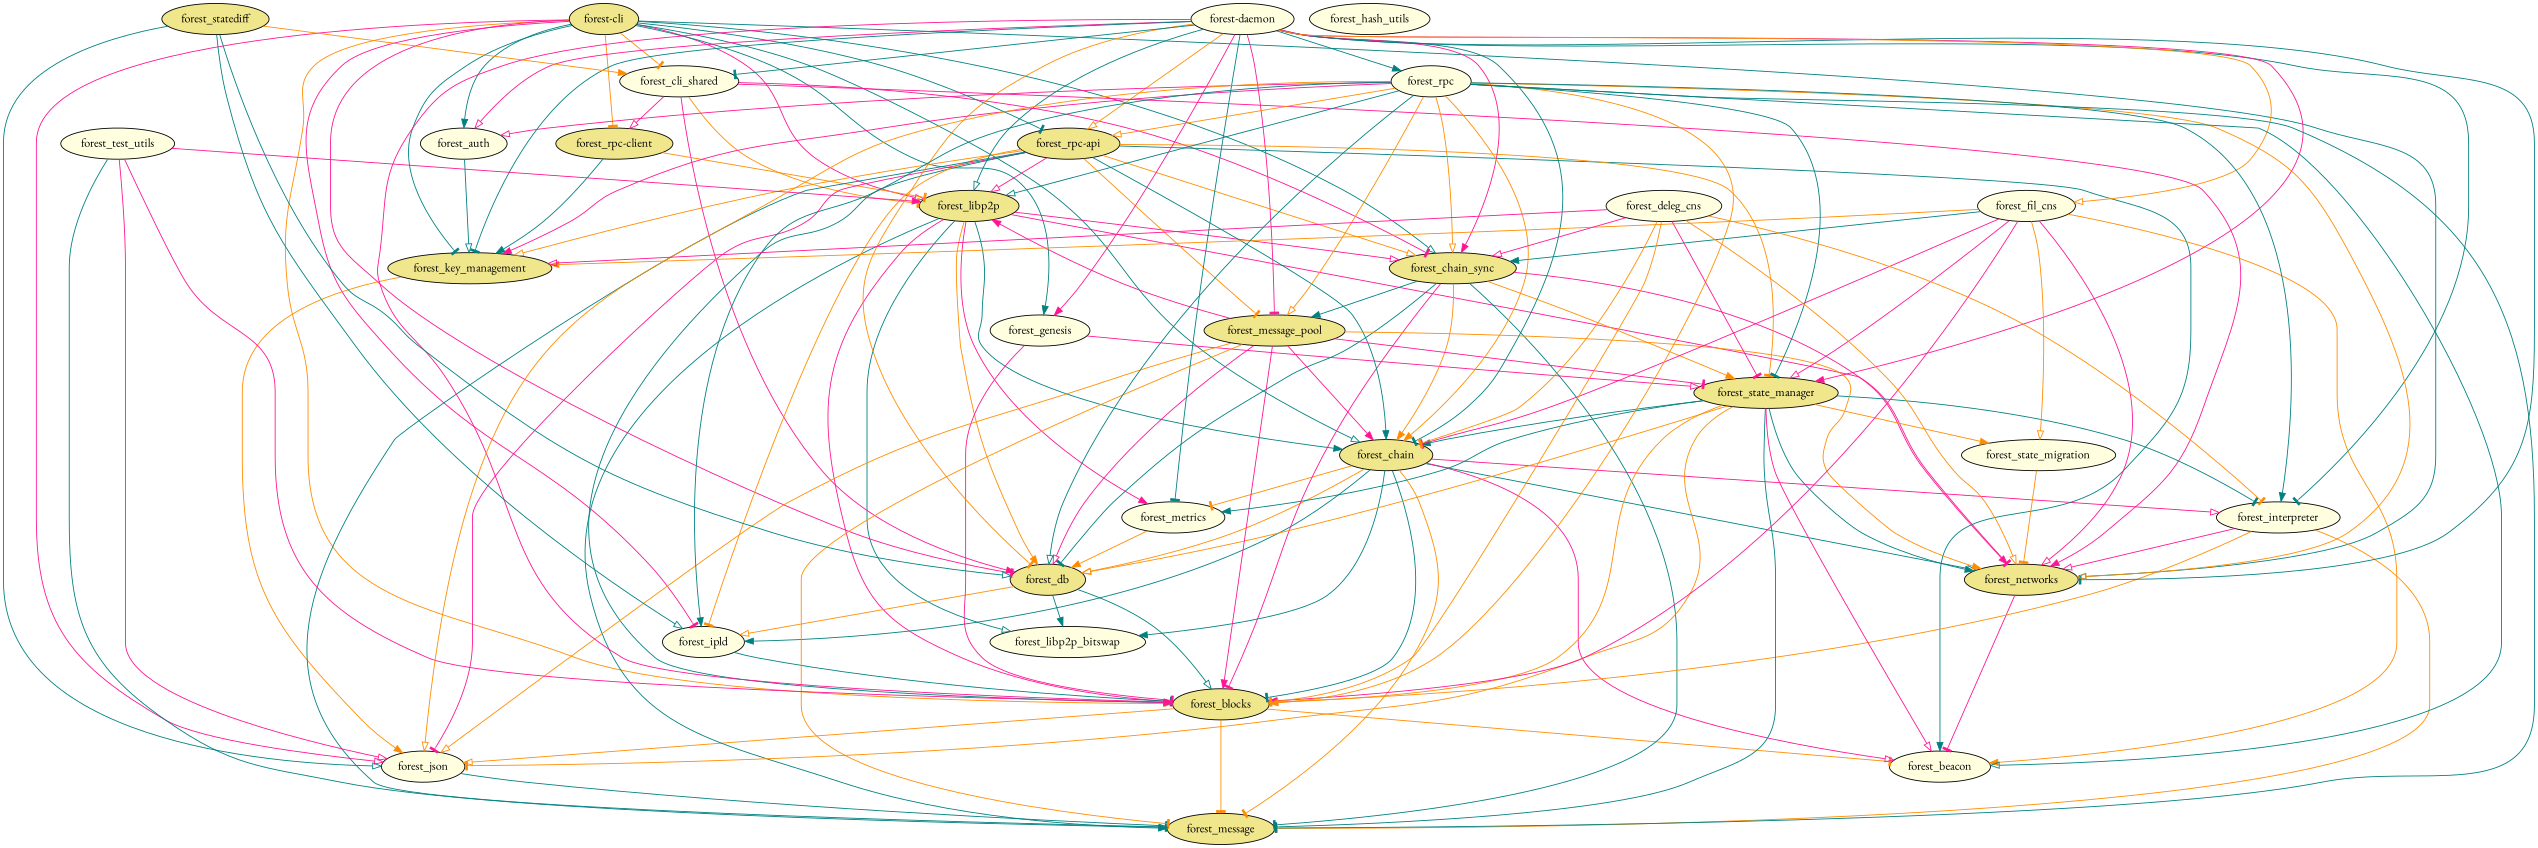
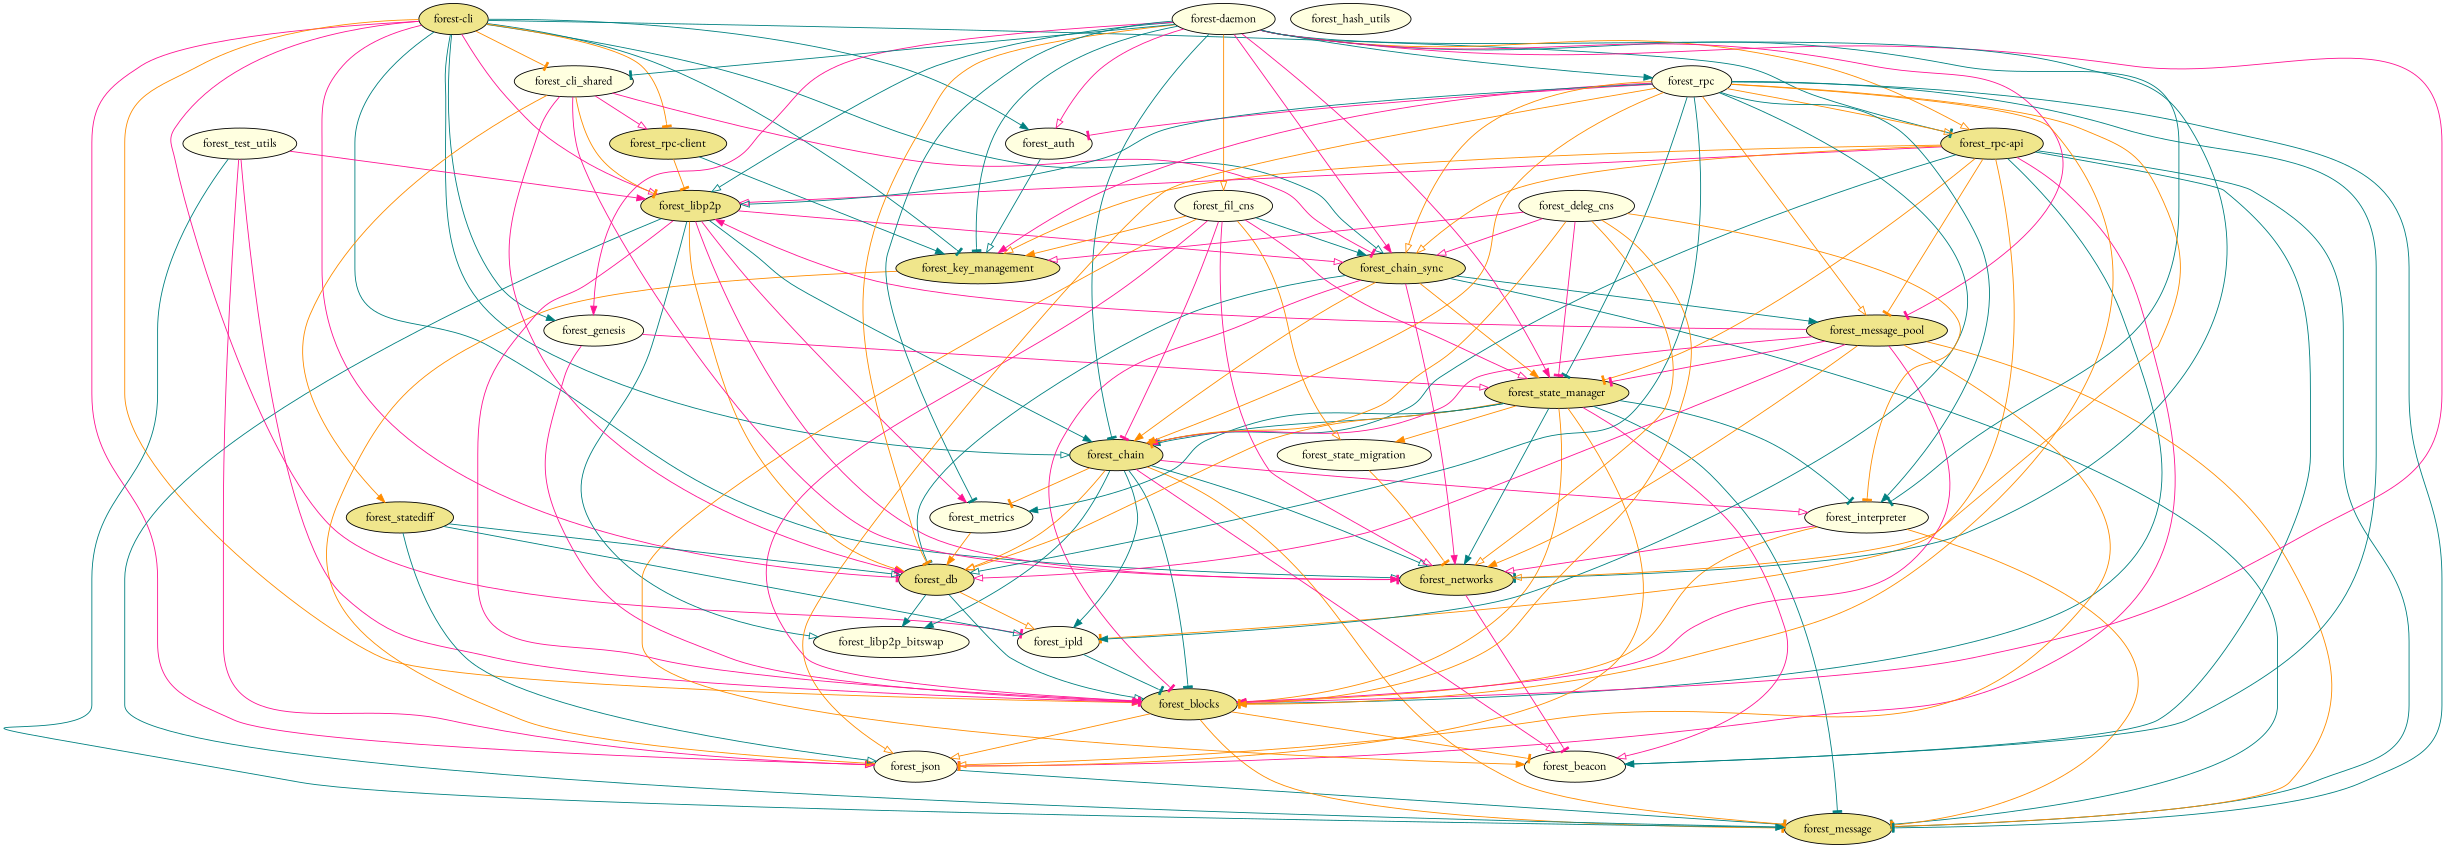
(441, 49) -> (341, 261)
(906, 99) -> (1371, 104)
